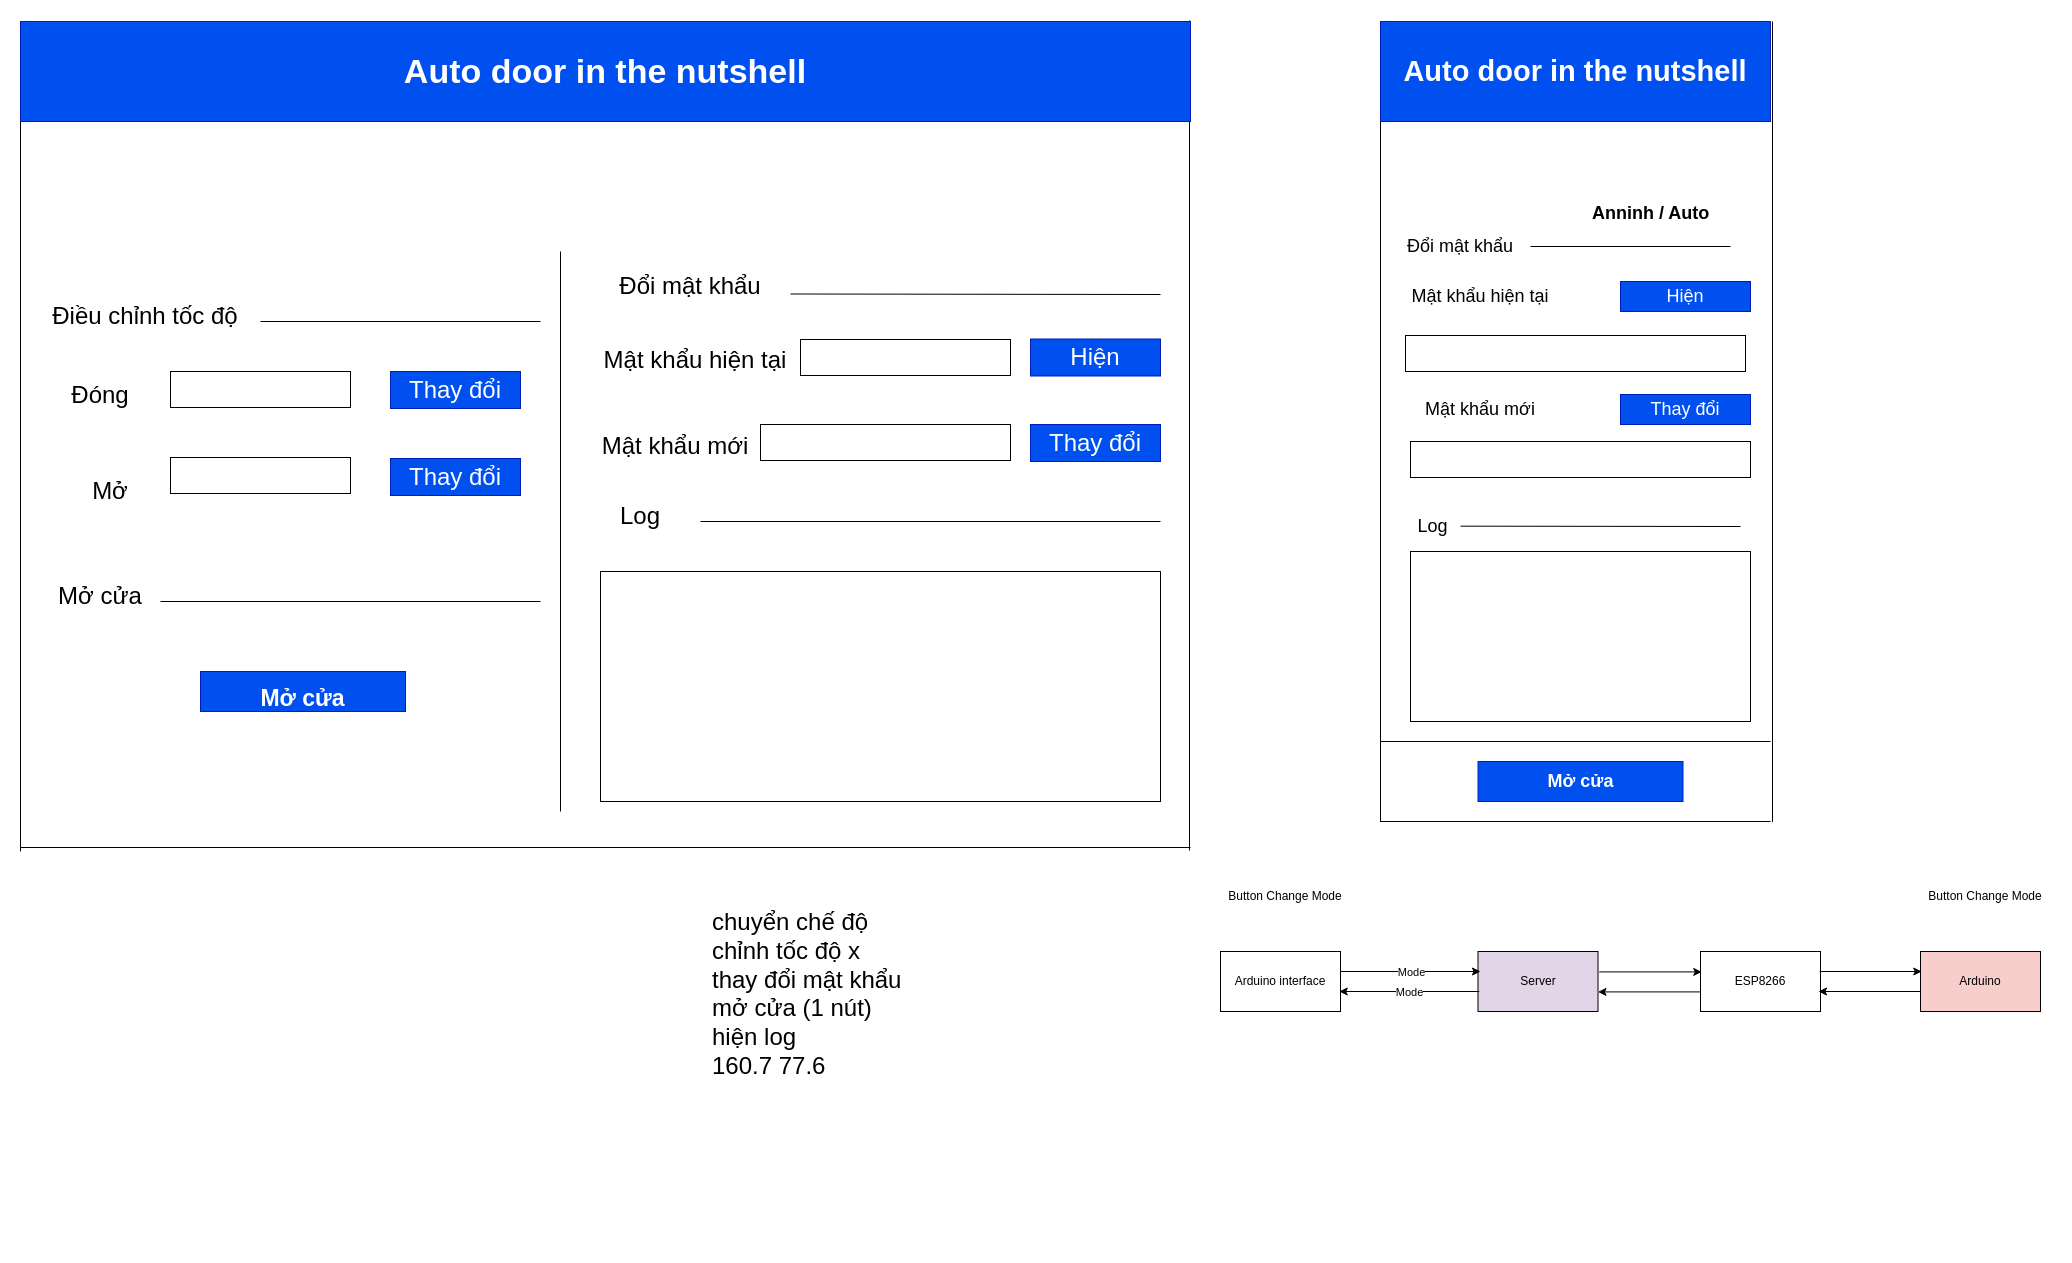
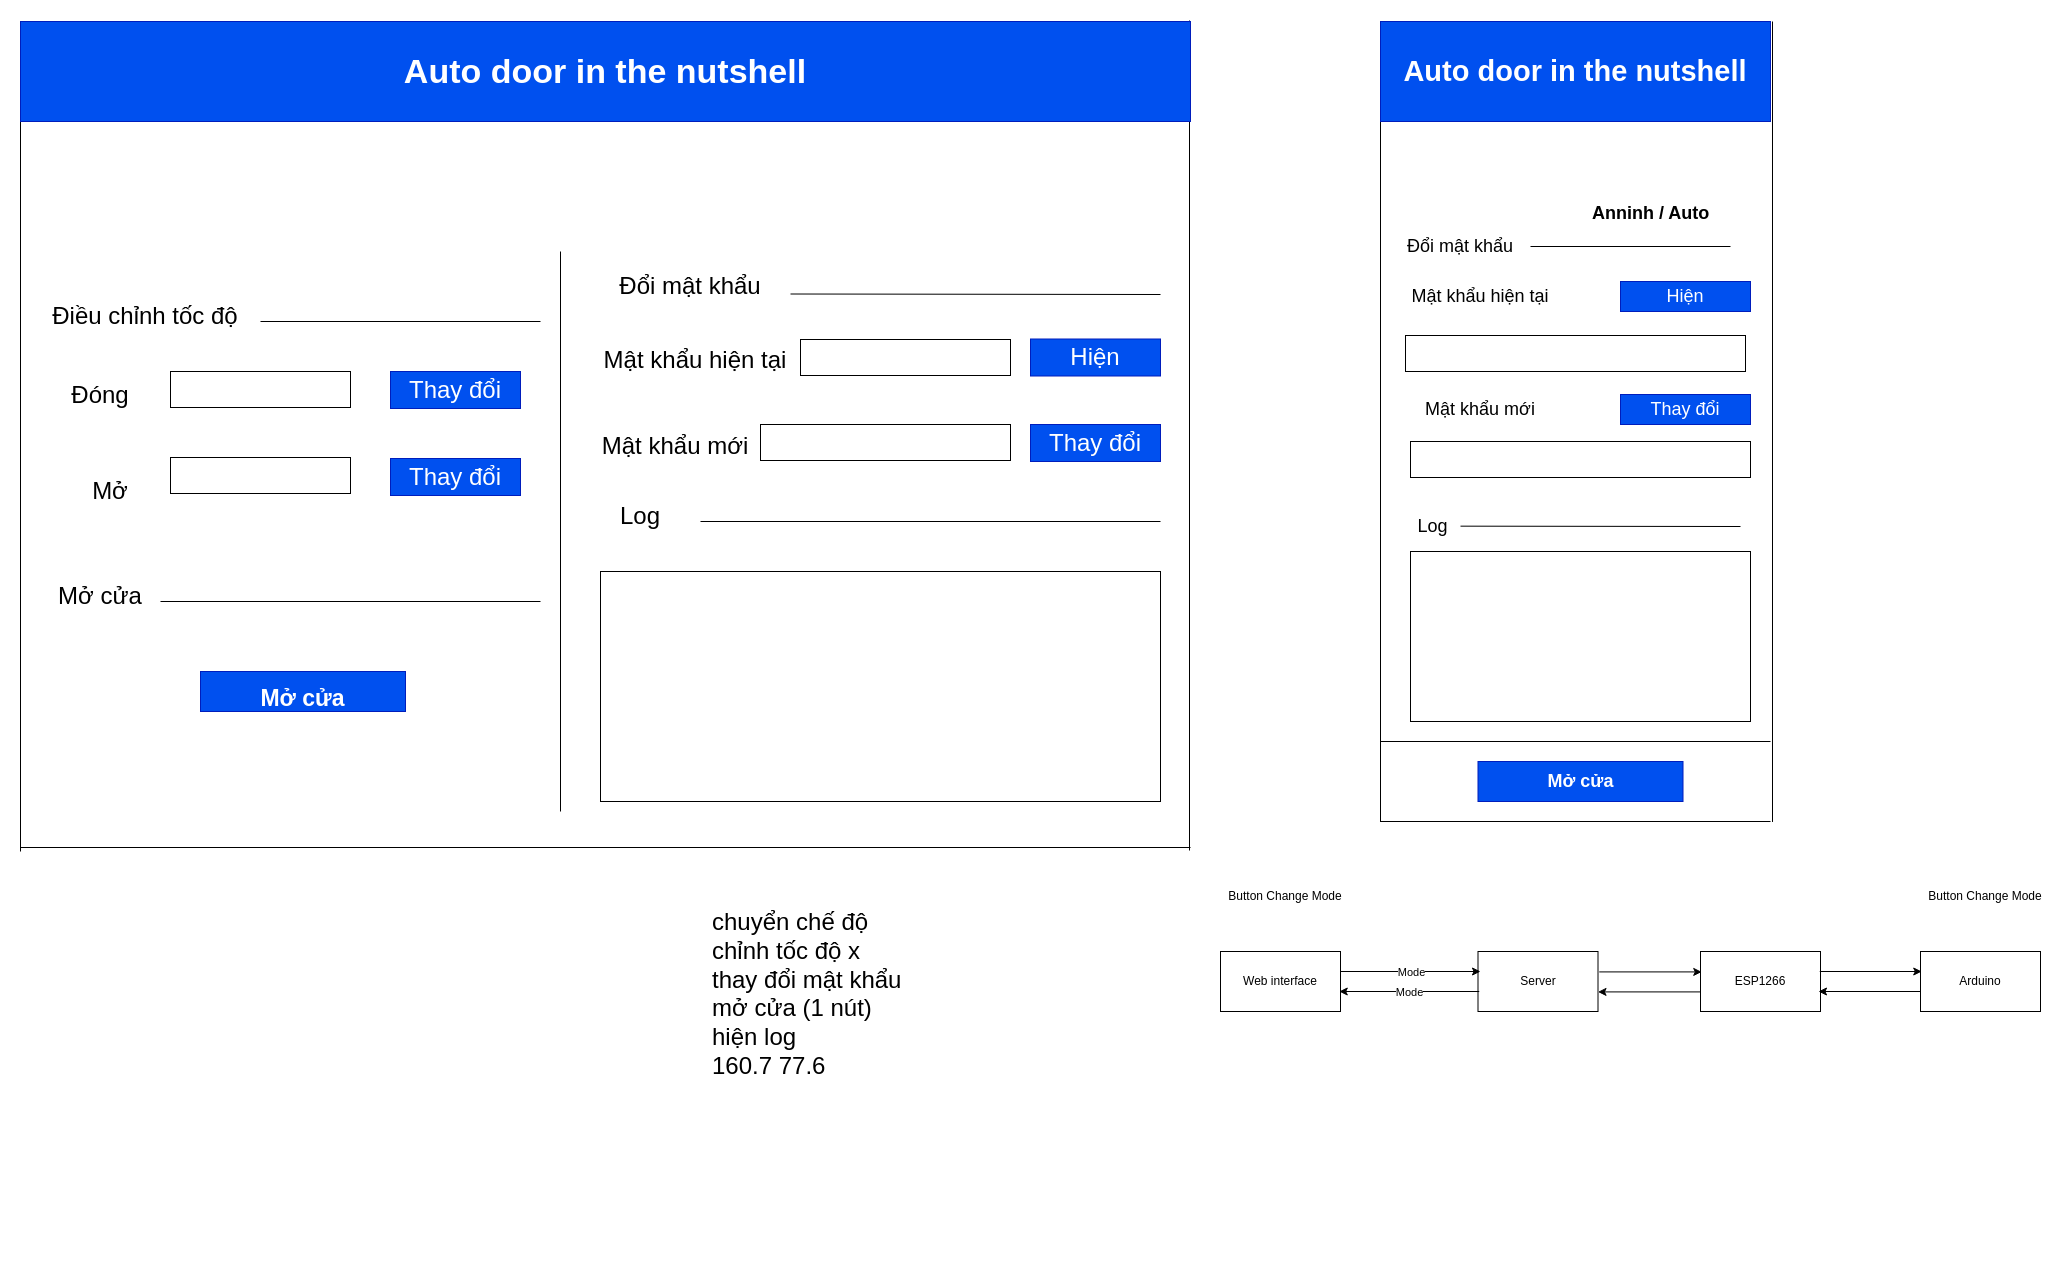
(1281, 982) -> (1281, 982)
(1538, 982) -> (1538, 982)
(1761, 982) -> (1761, 982)
(1981, 982) -> (1981, 982)
